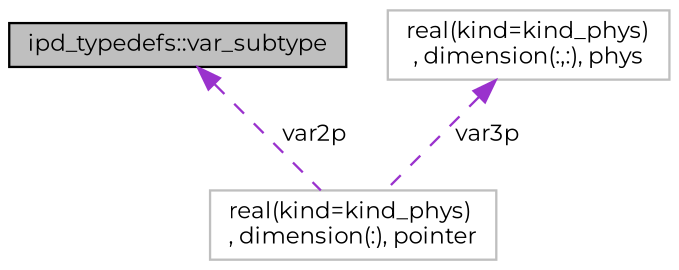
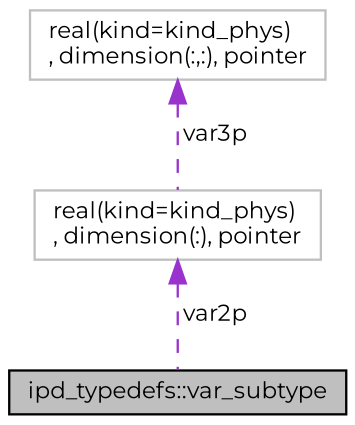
(529, 45) -> (178, 45)
(268, 137) -> (178, 327)
